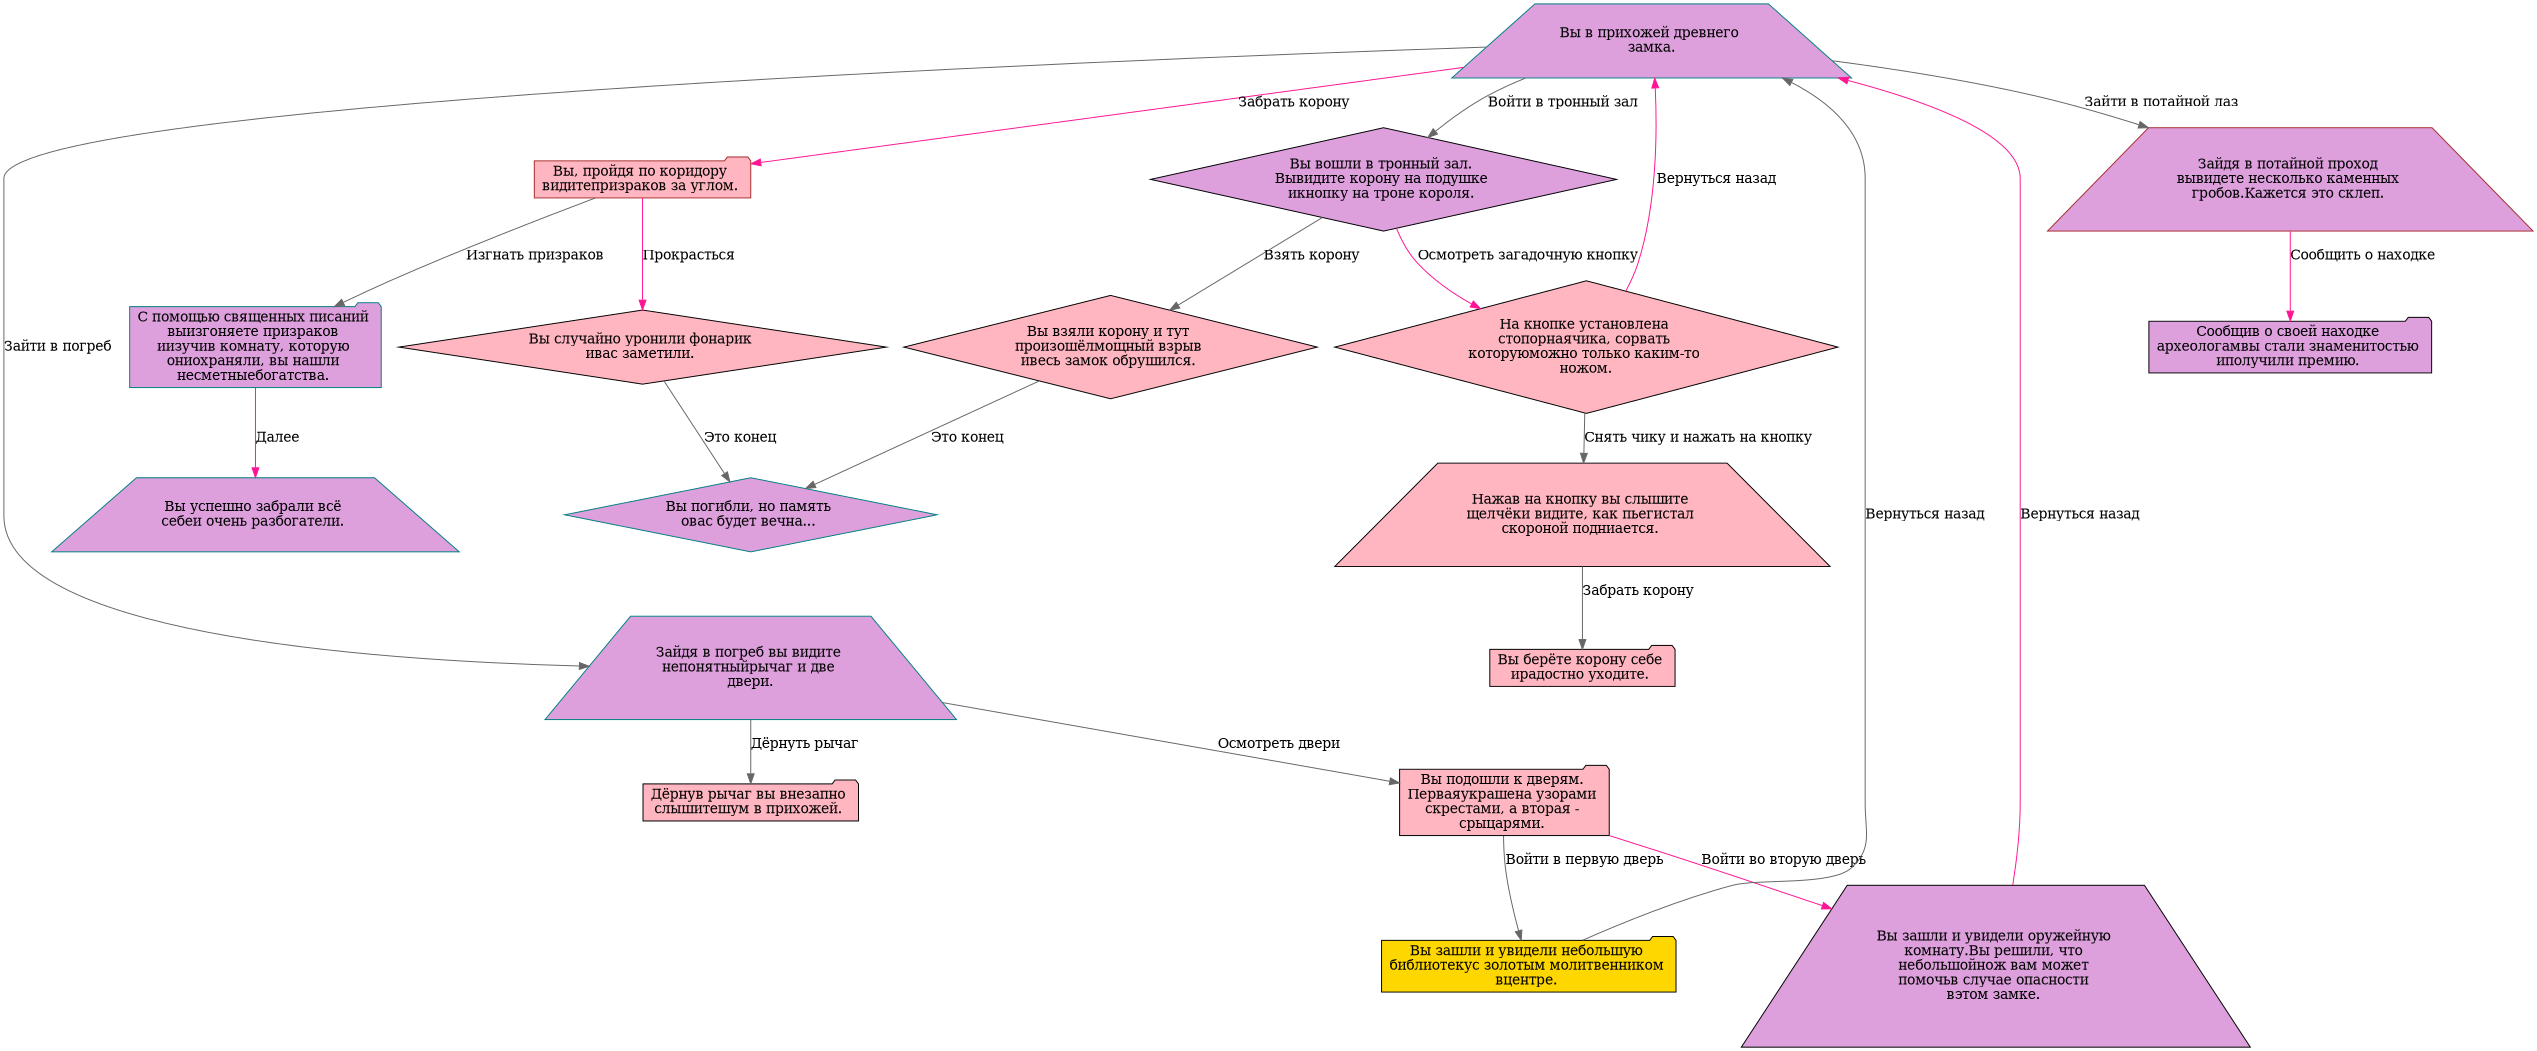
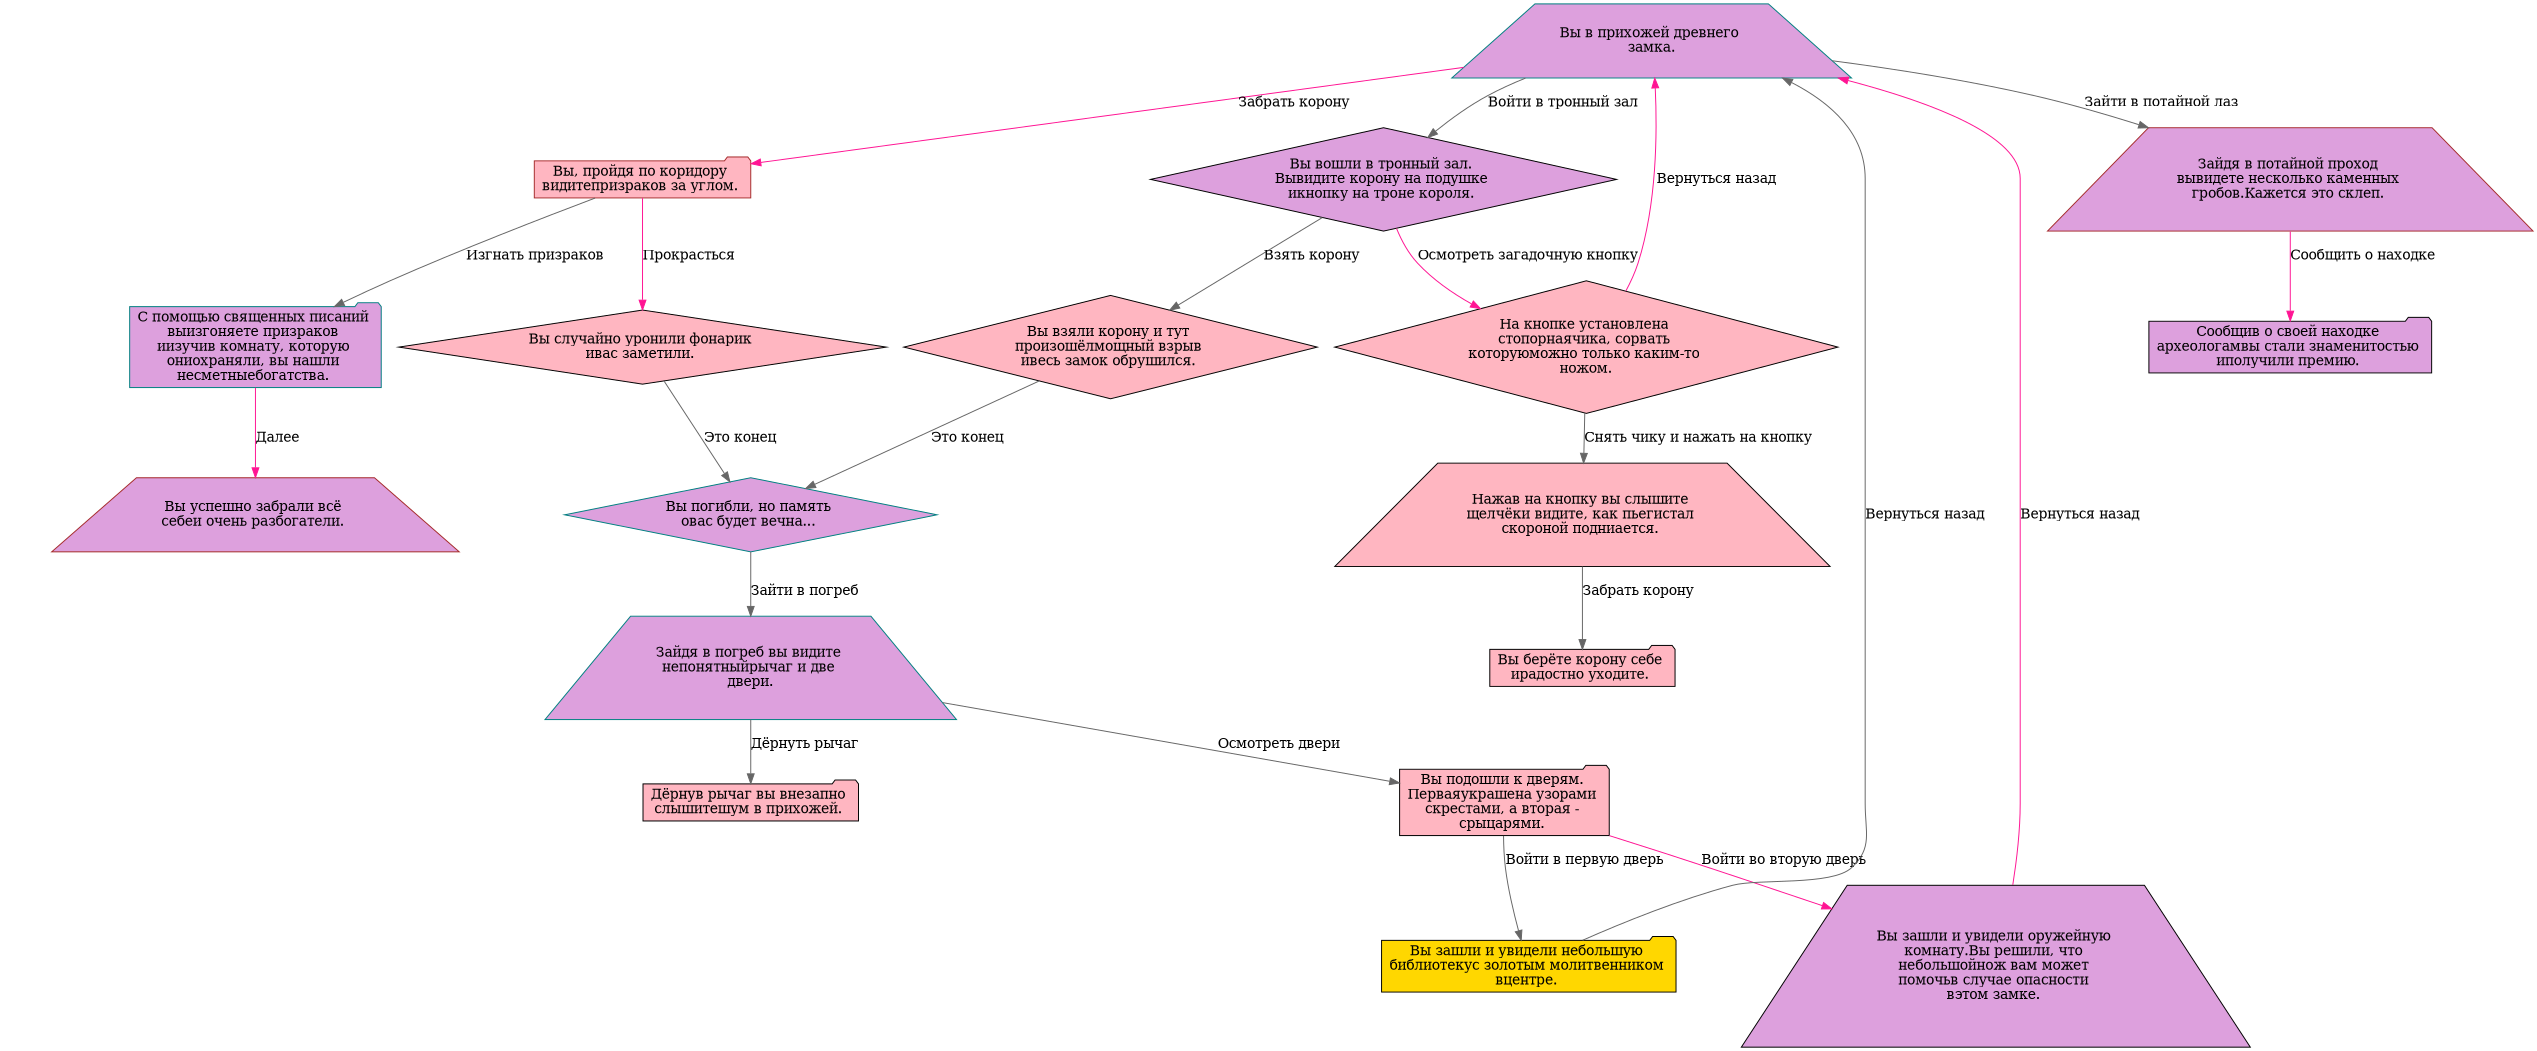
(262, 119) -> (751, 579)
(255, 515) -> (255, 515)
